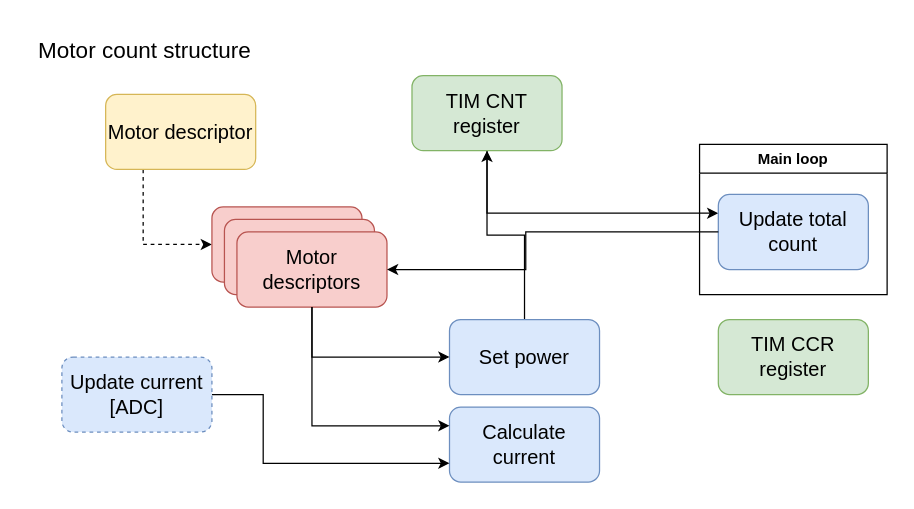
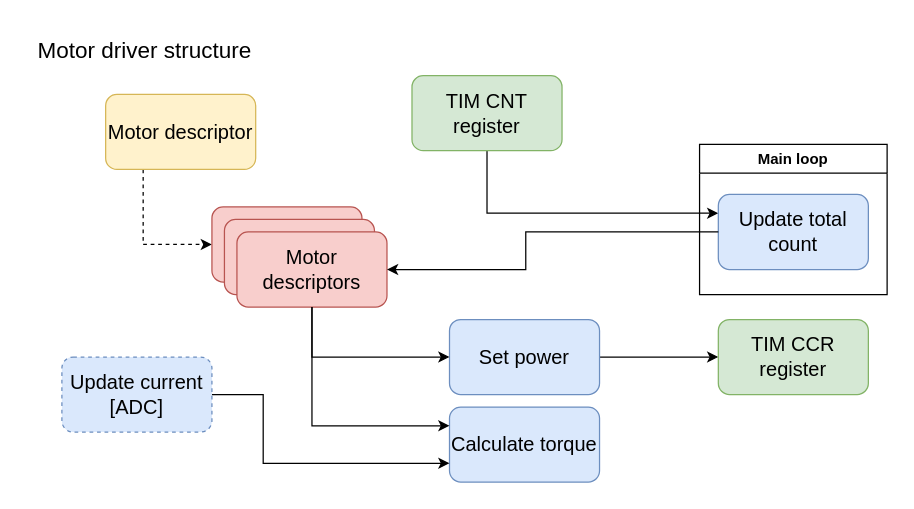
(145, 51) -> (145, 51)
(496, 235) -> (655, 357)
(524, 444) -> (524, 444)
